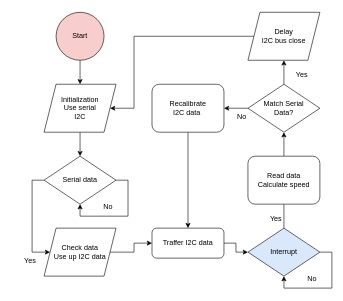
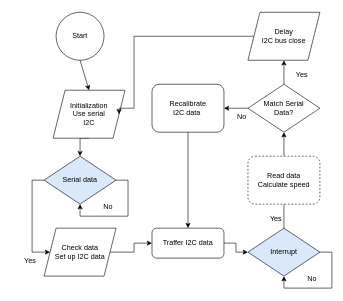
(80, 36) -> (80, 36)
(80, 108) -> (89, 114)
(80, 180) -> (80, 180)
(284, 180) -> (284, 180)
(80, 252) -> (80, 252)
